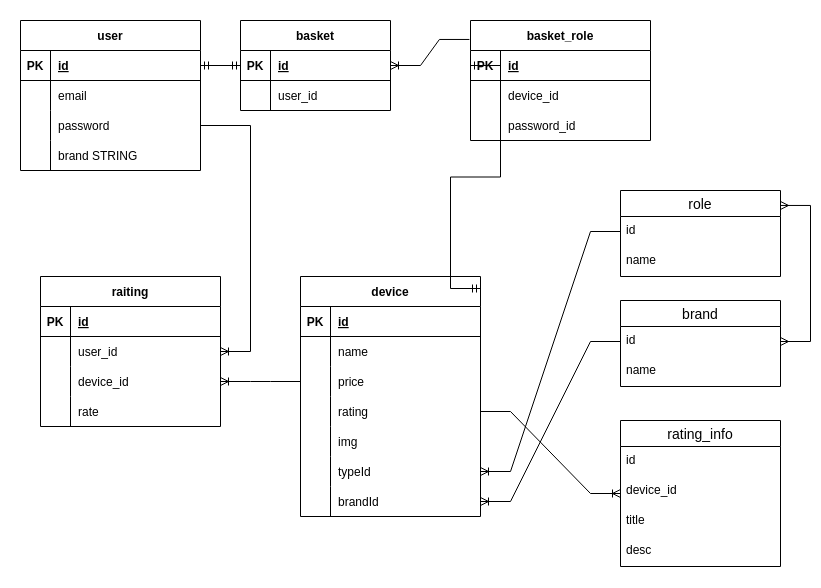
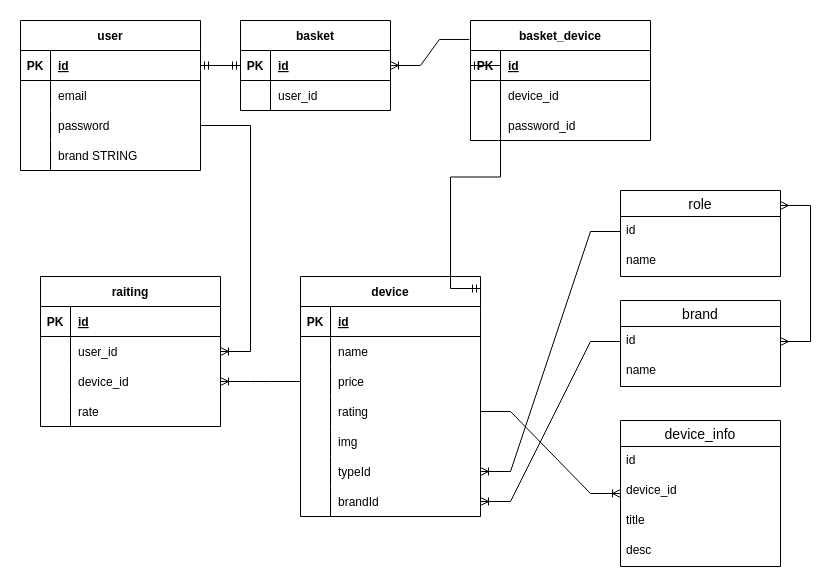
(560, 36) -> (560, 36)
(700, 434) -> (700, 434)
